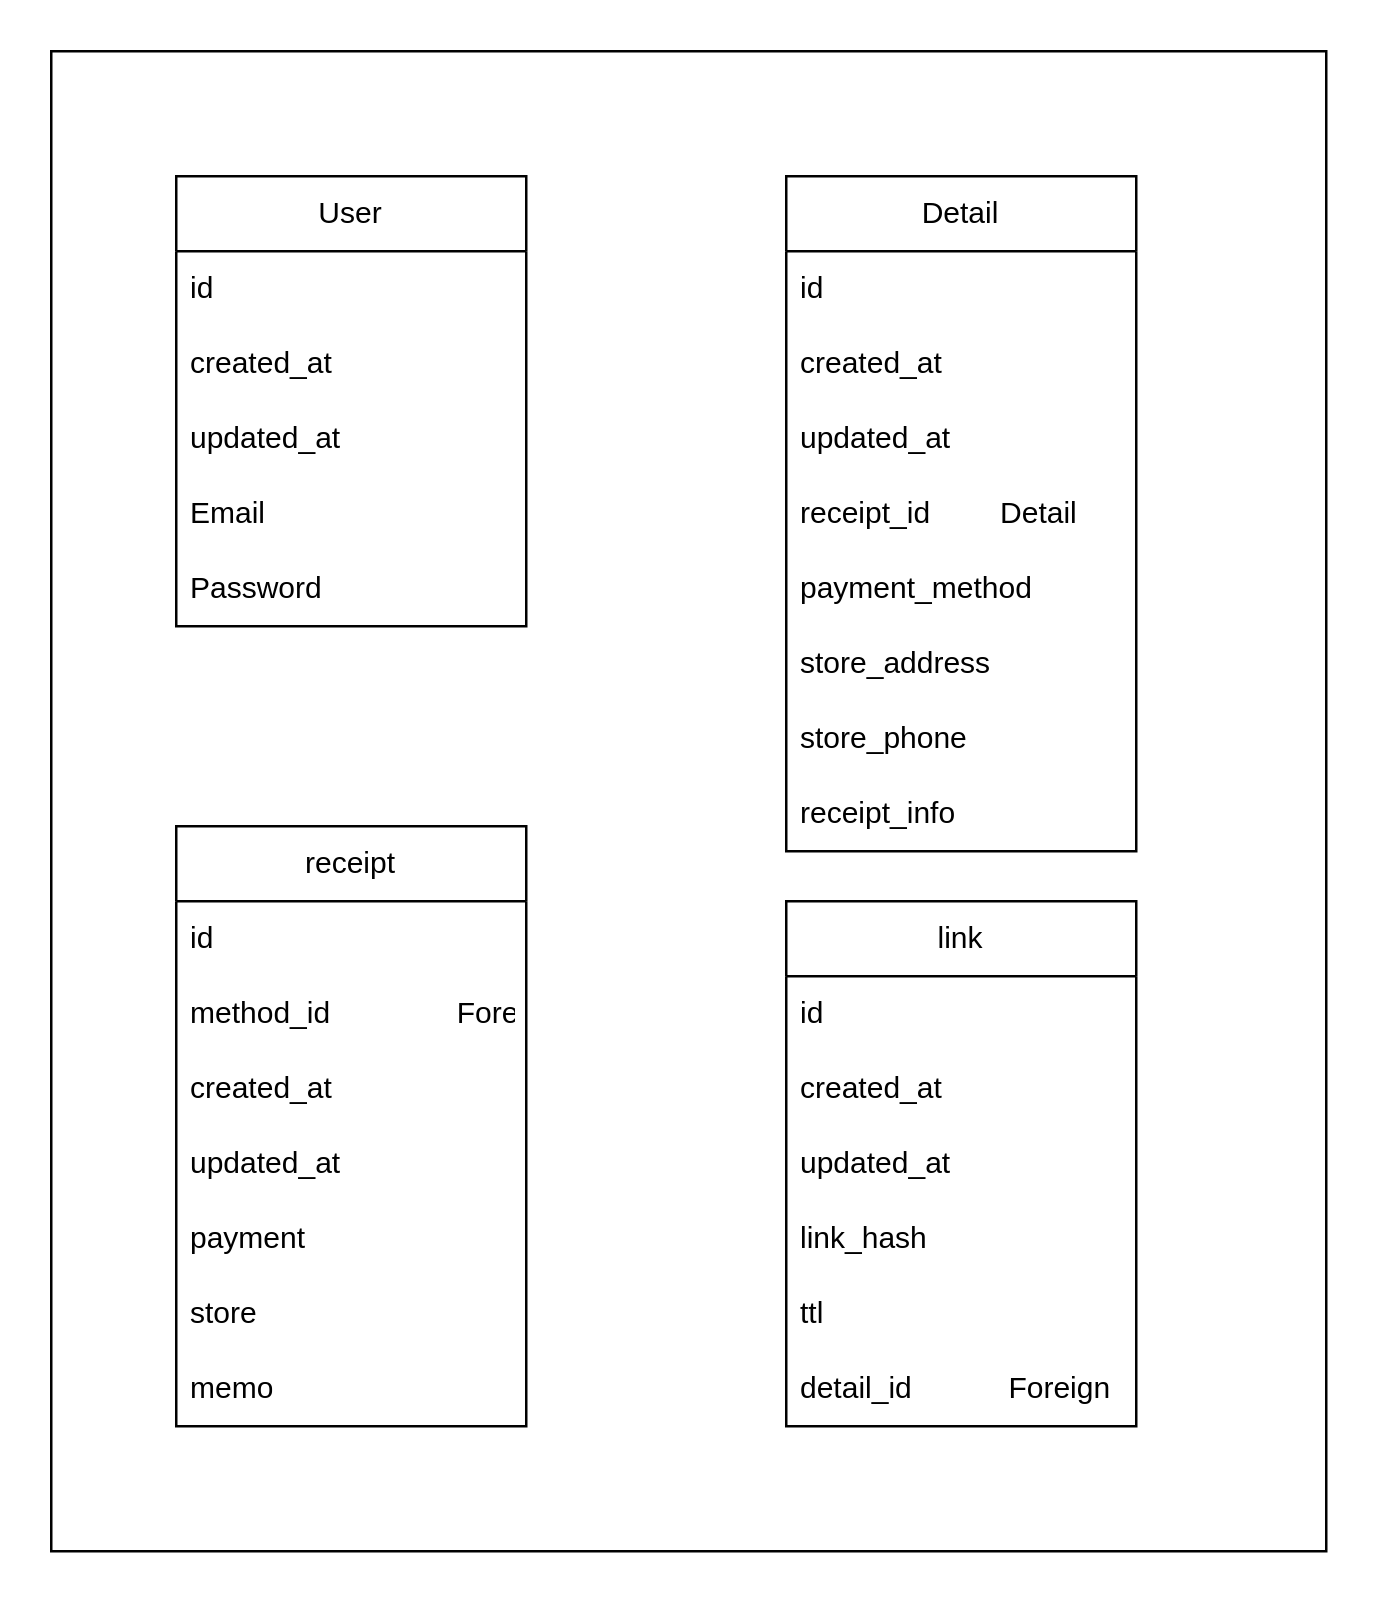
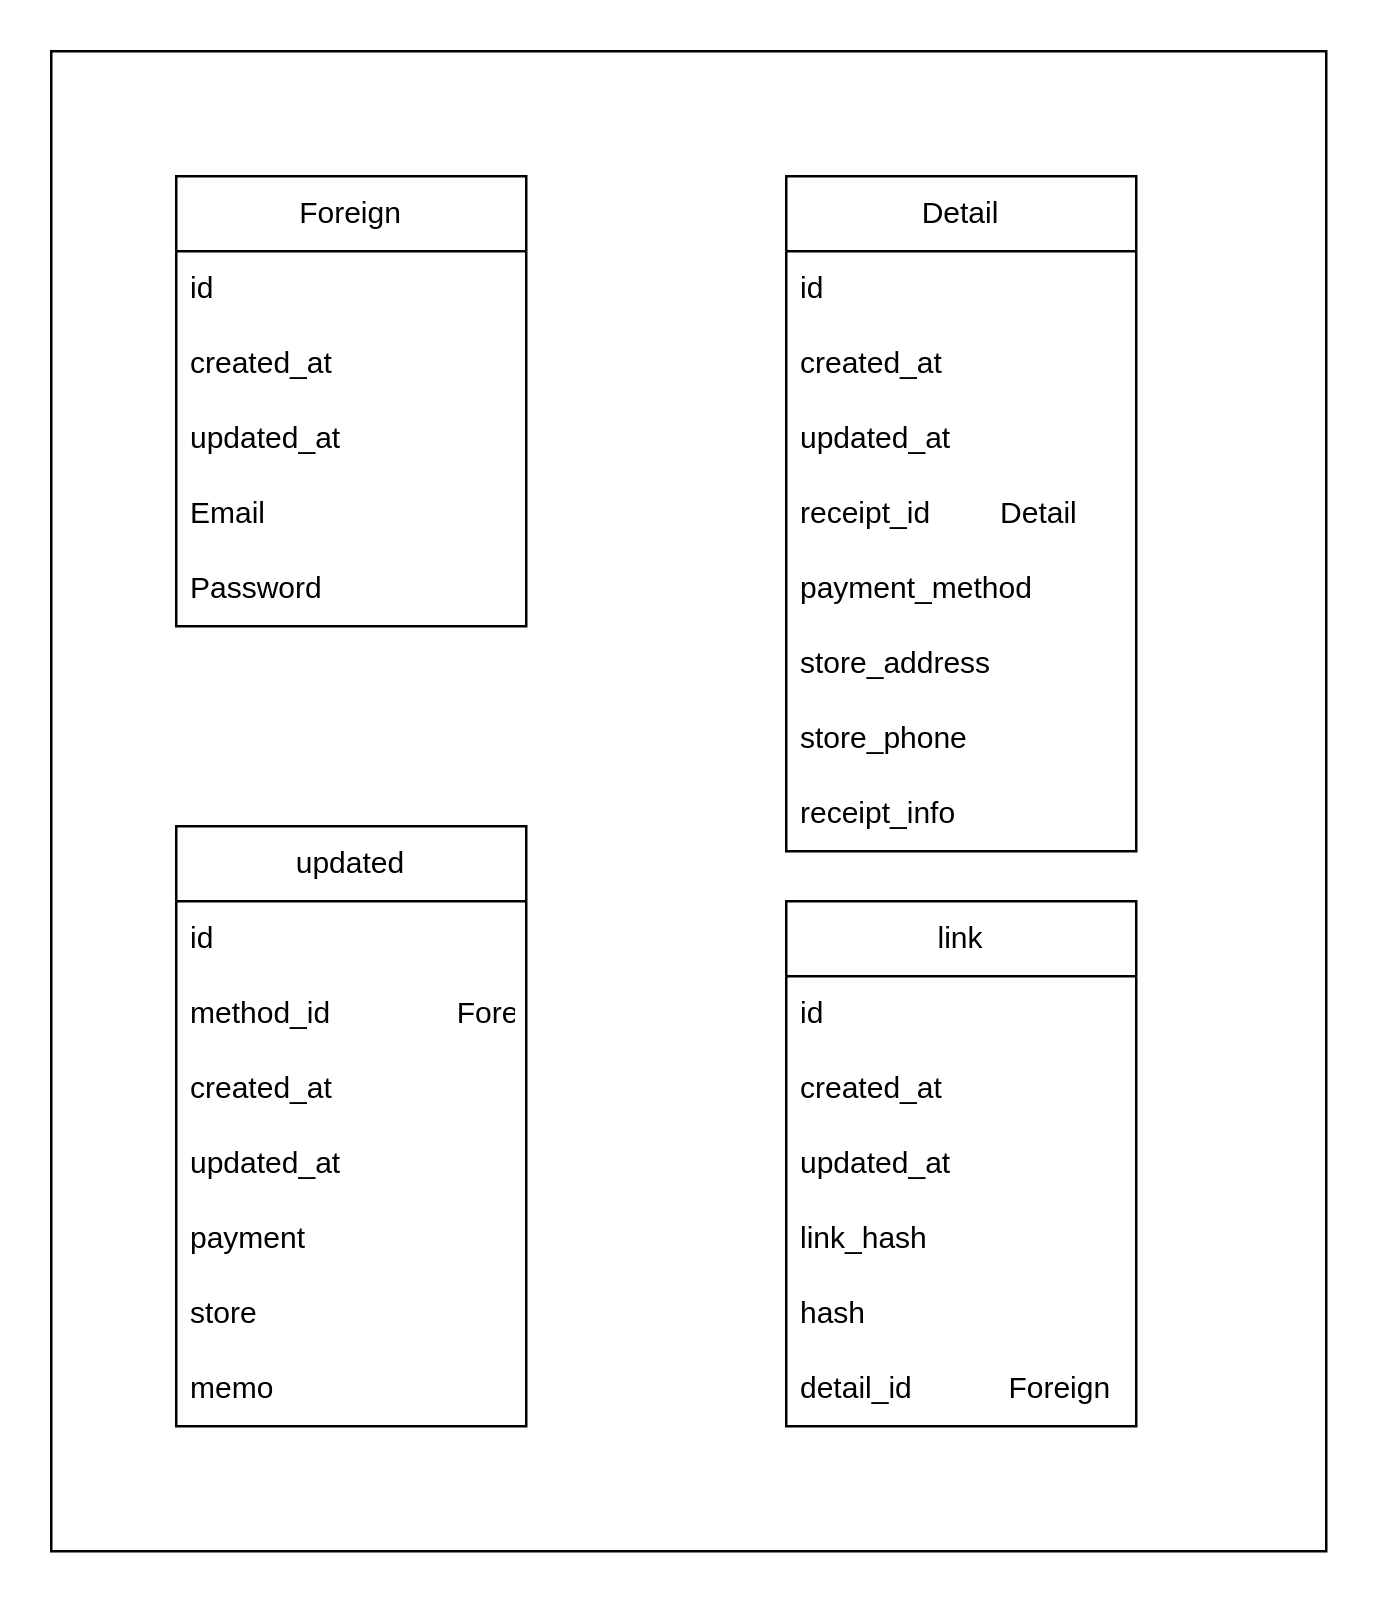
(351, 214) -> (351, 214)
(351, 864) -> (351, 864)
(823, 1314) -> (835, 1314)
